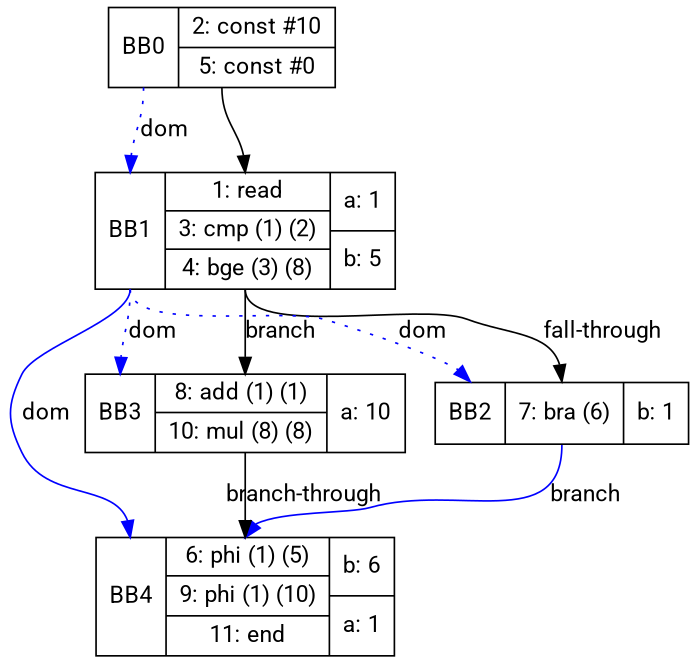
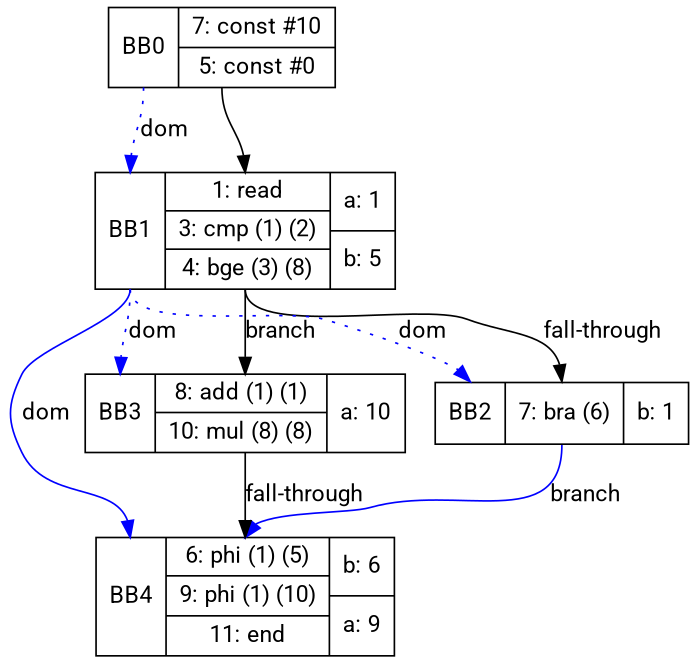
(257, 27) -> (257, 27)
(304, 495) -> (304, 495)
(362, 625) -> (362, 625)
